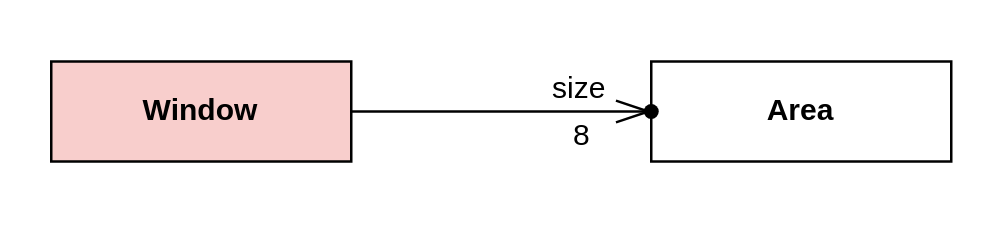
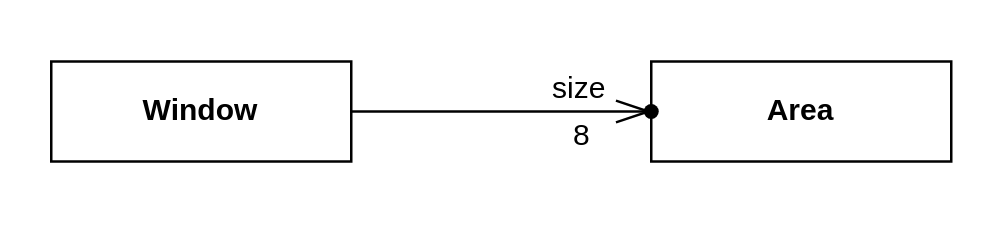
(201, 111) -> (201, 111)
